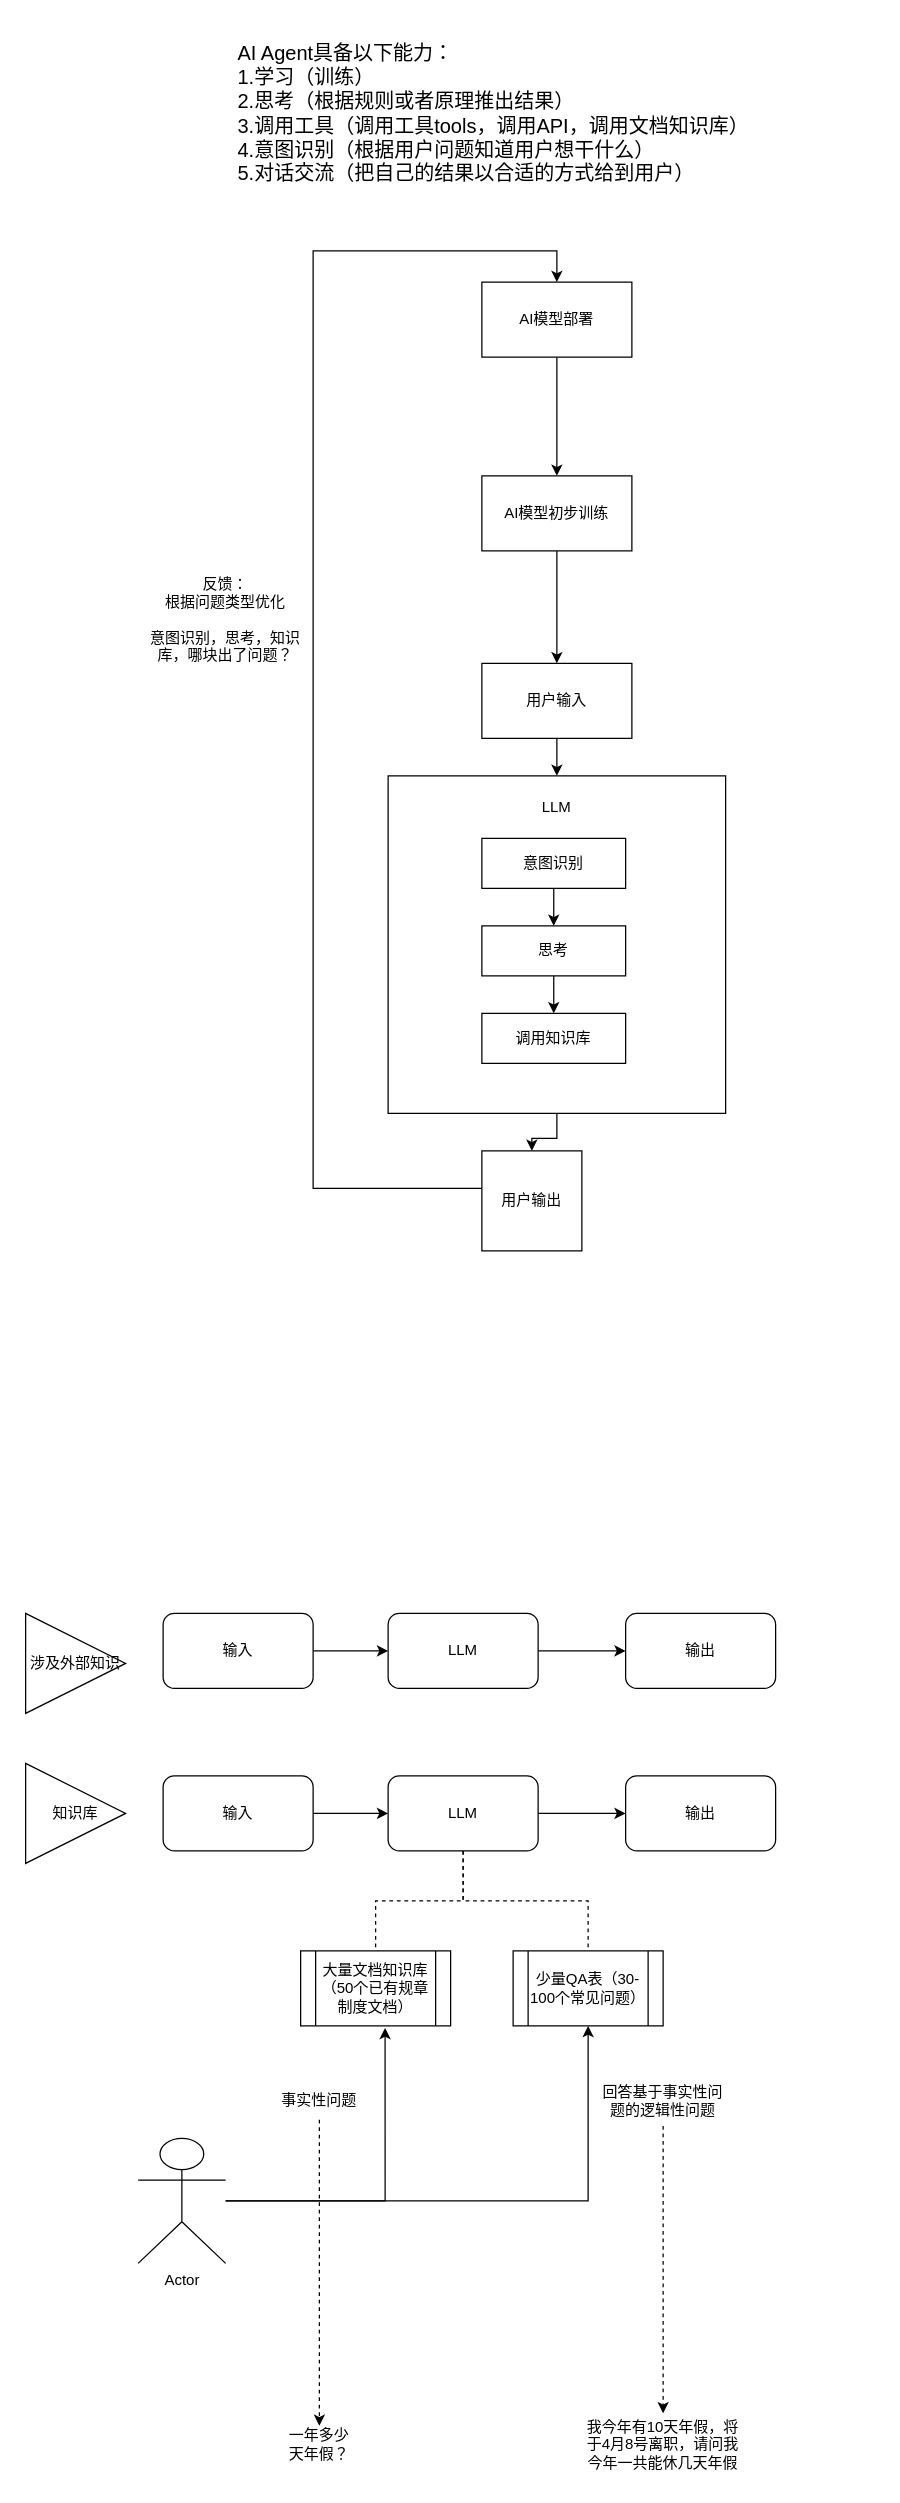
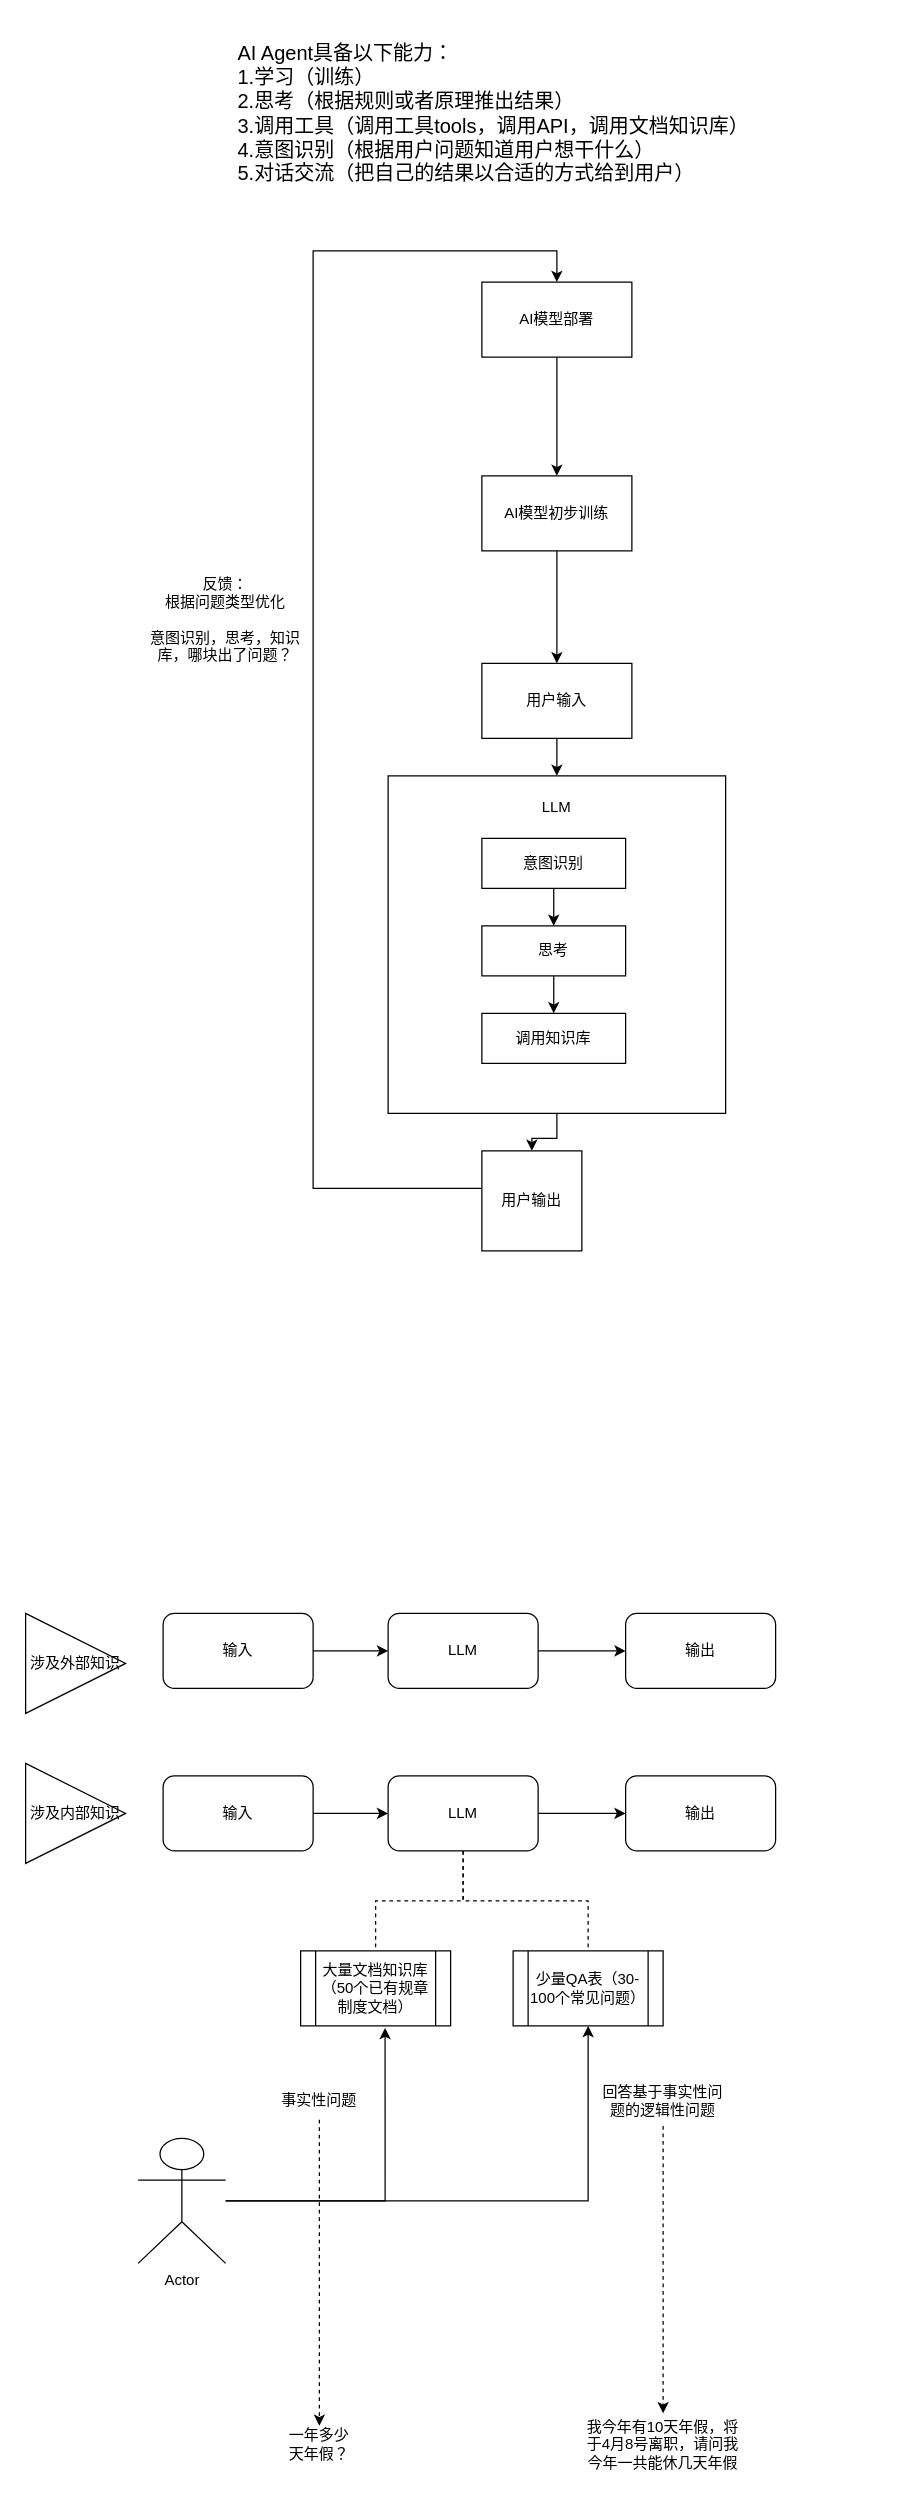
(76, 1813) -> (76, 1813)
